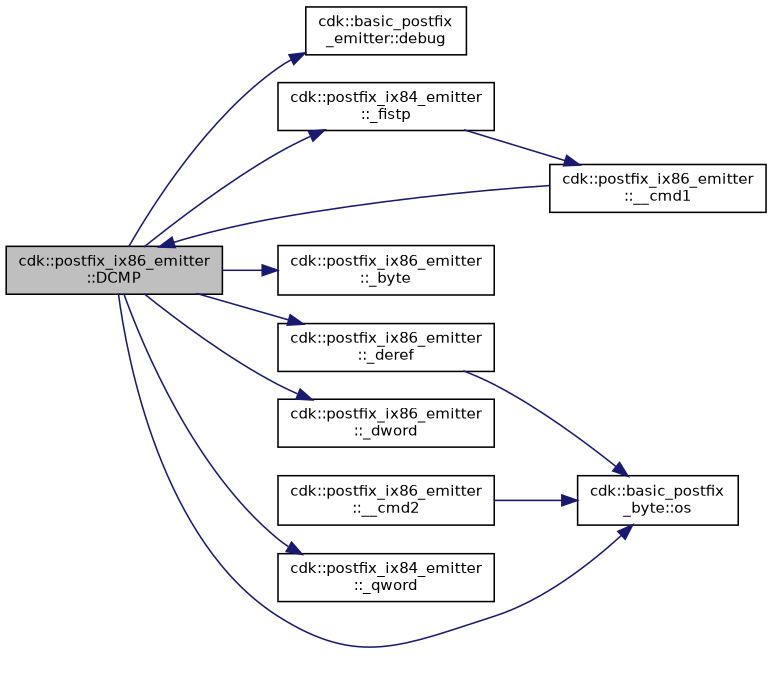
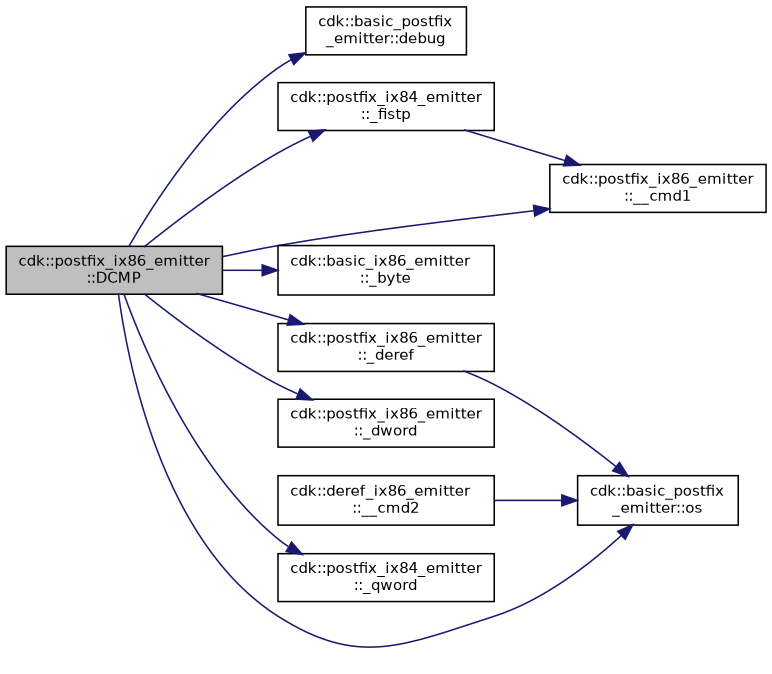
(360, 205) -> (378, 230)
(386, 270) -> (386, 270)
(386, 500) -> (386, 500)
(658, 500) -> (658, 500)
